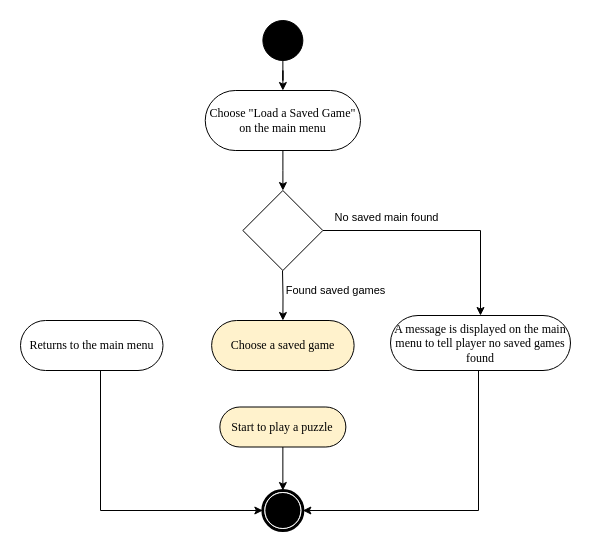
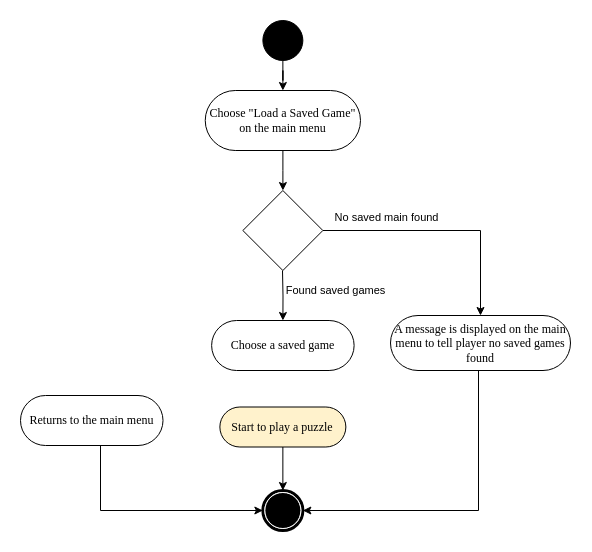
(92, 346) -> (92, 421)
(283, 346) -> (283, 346)
